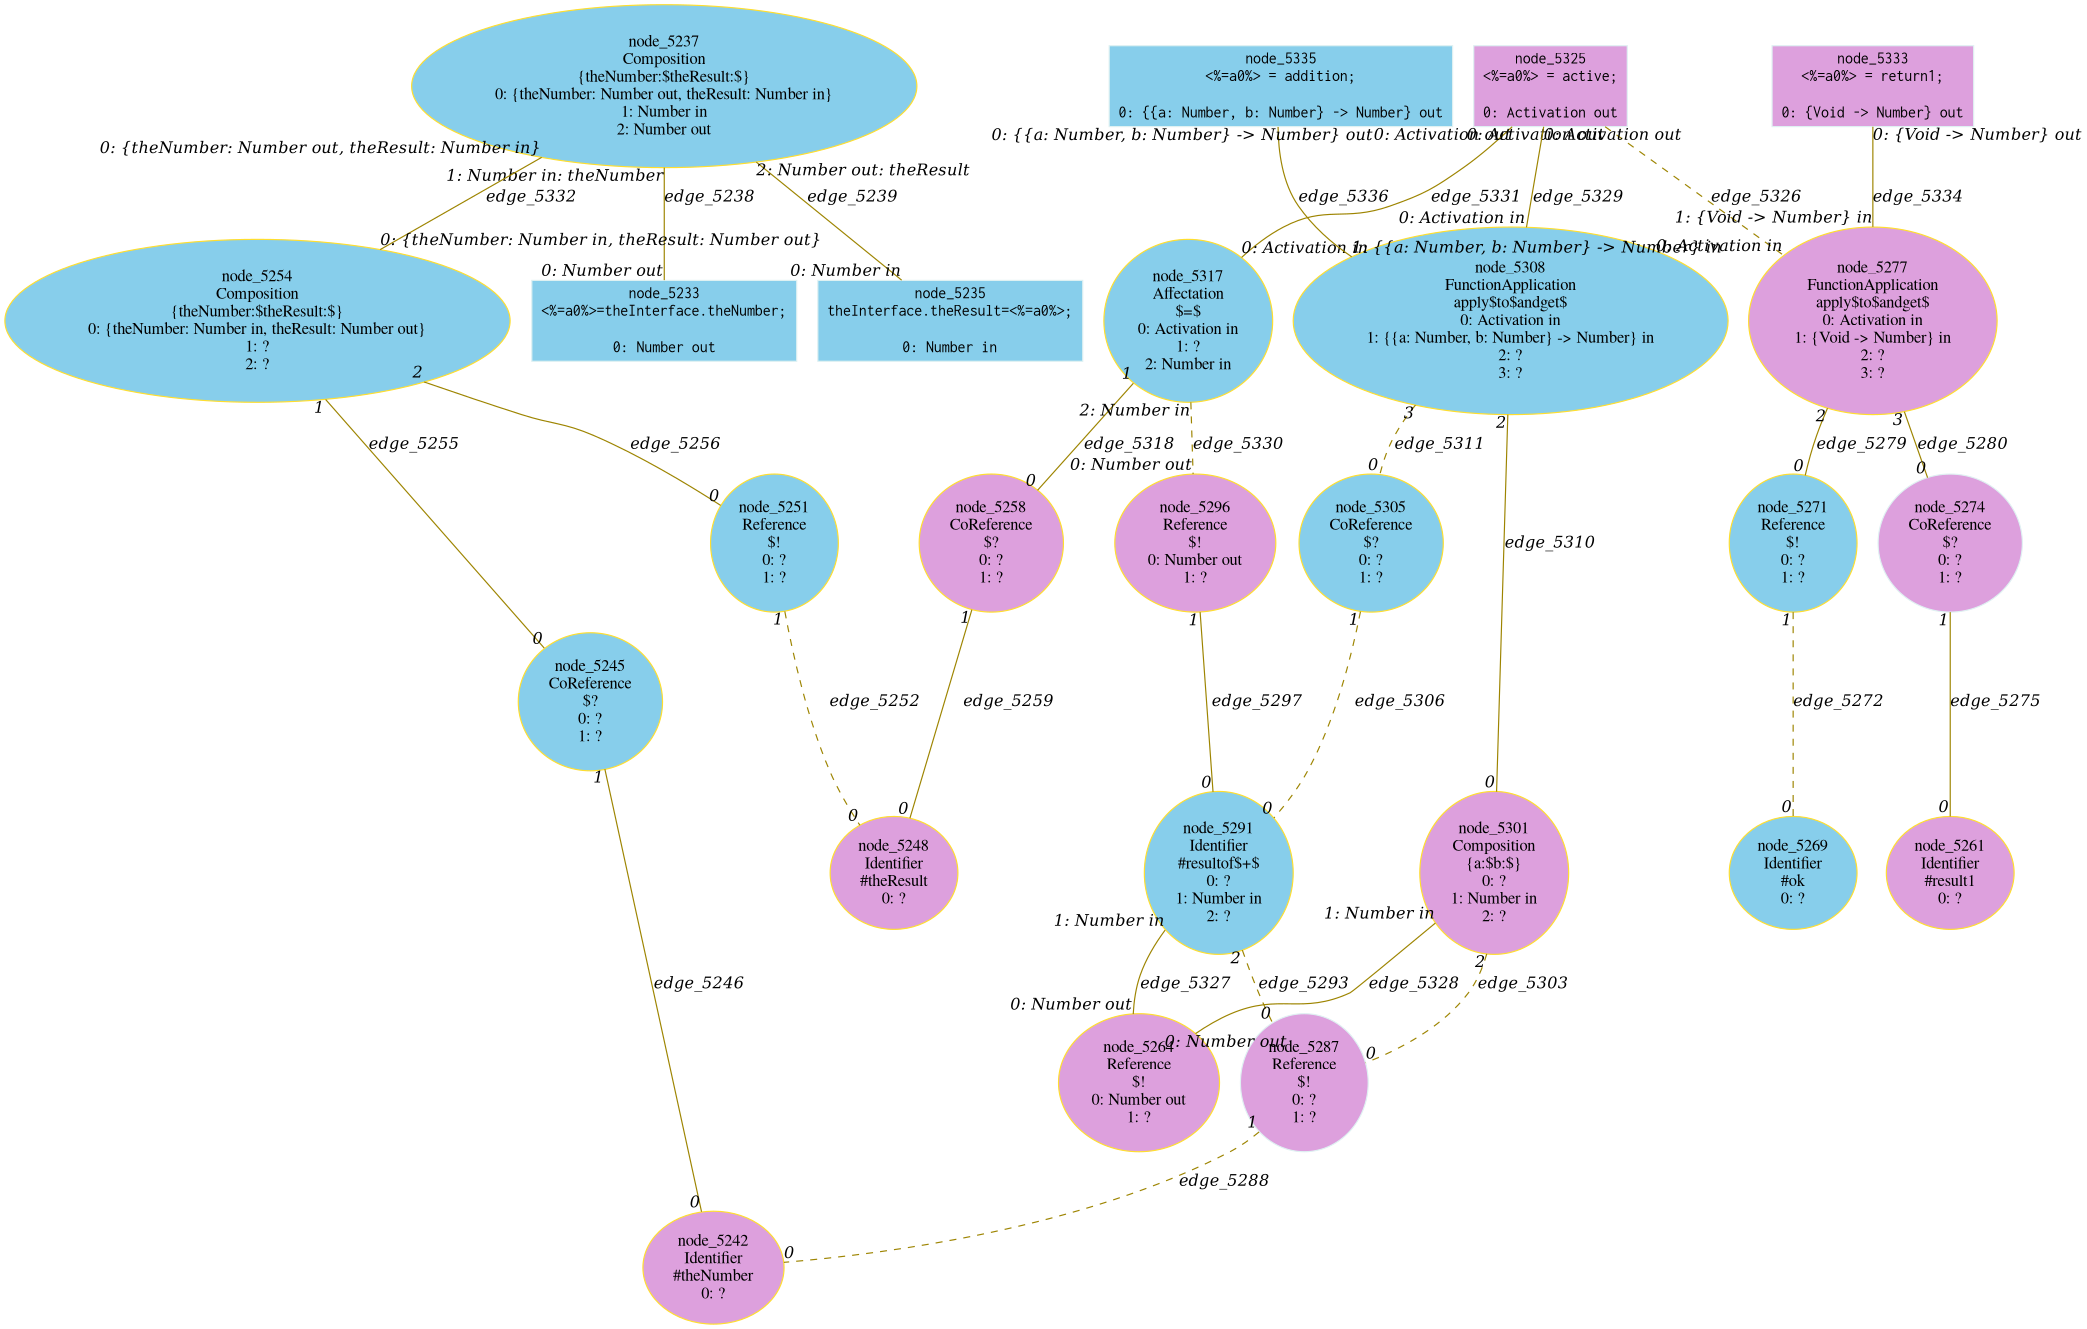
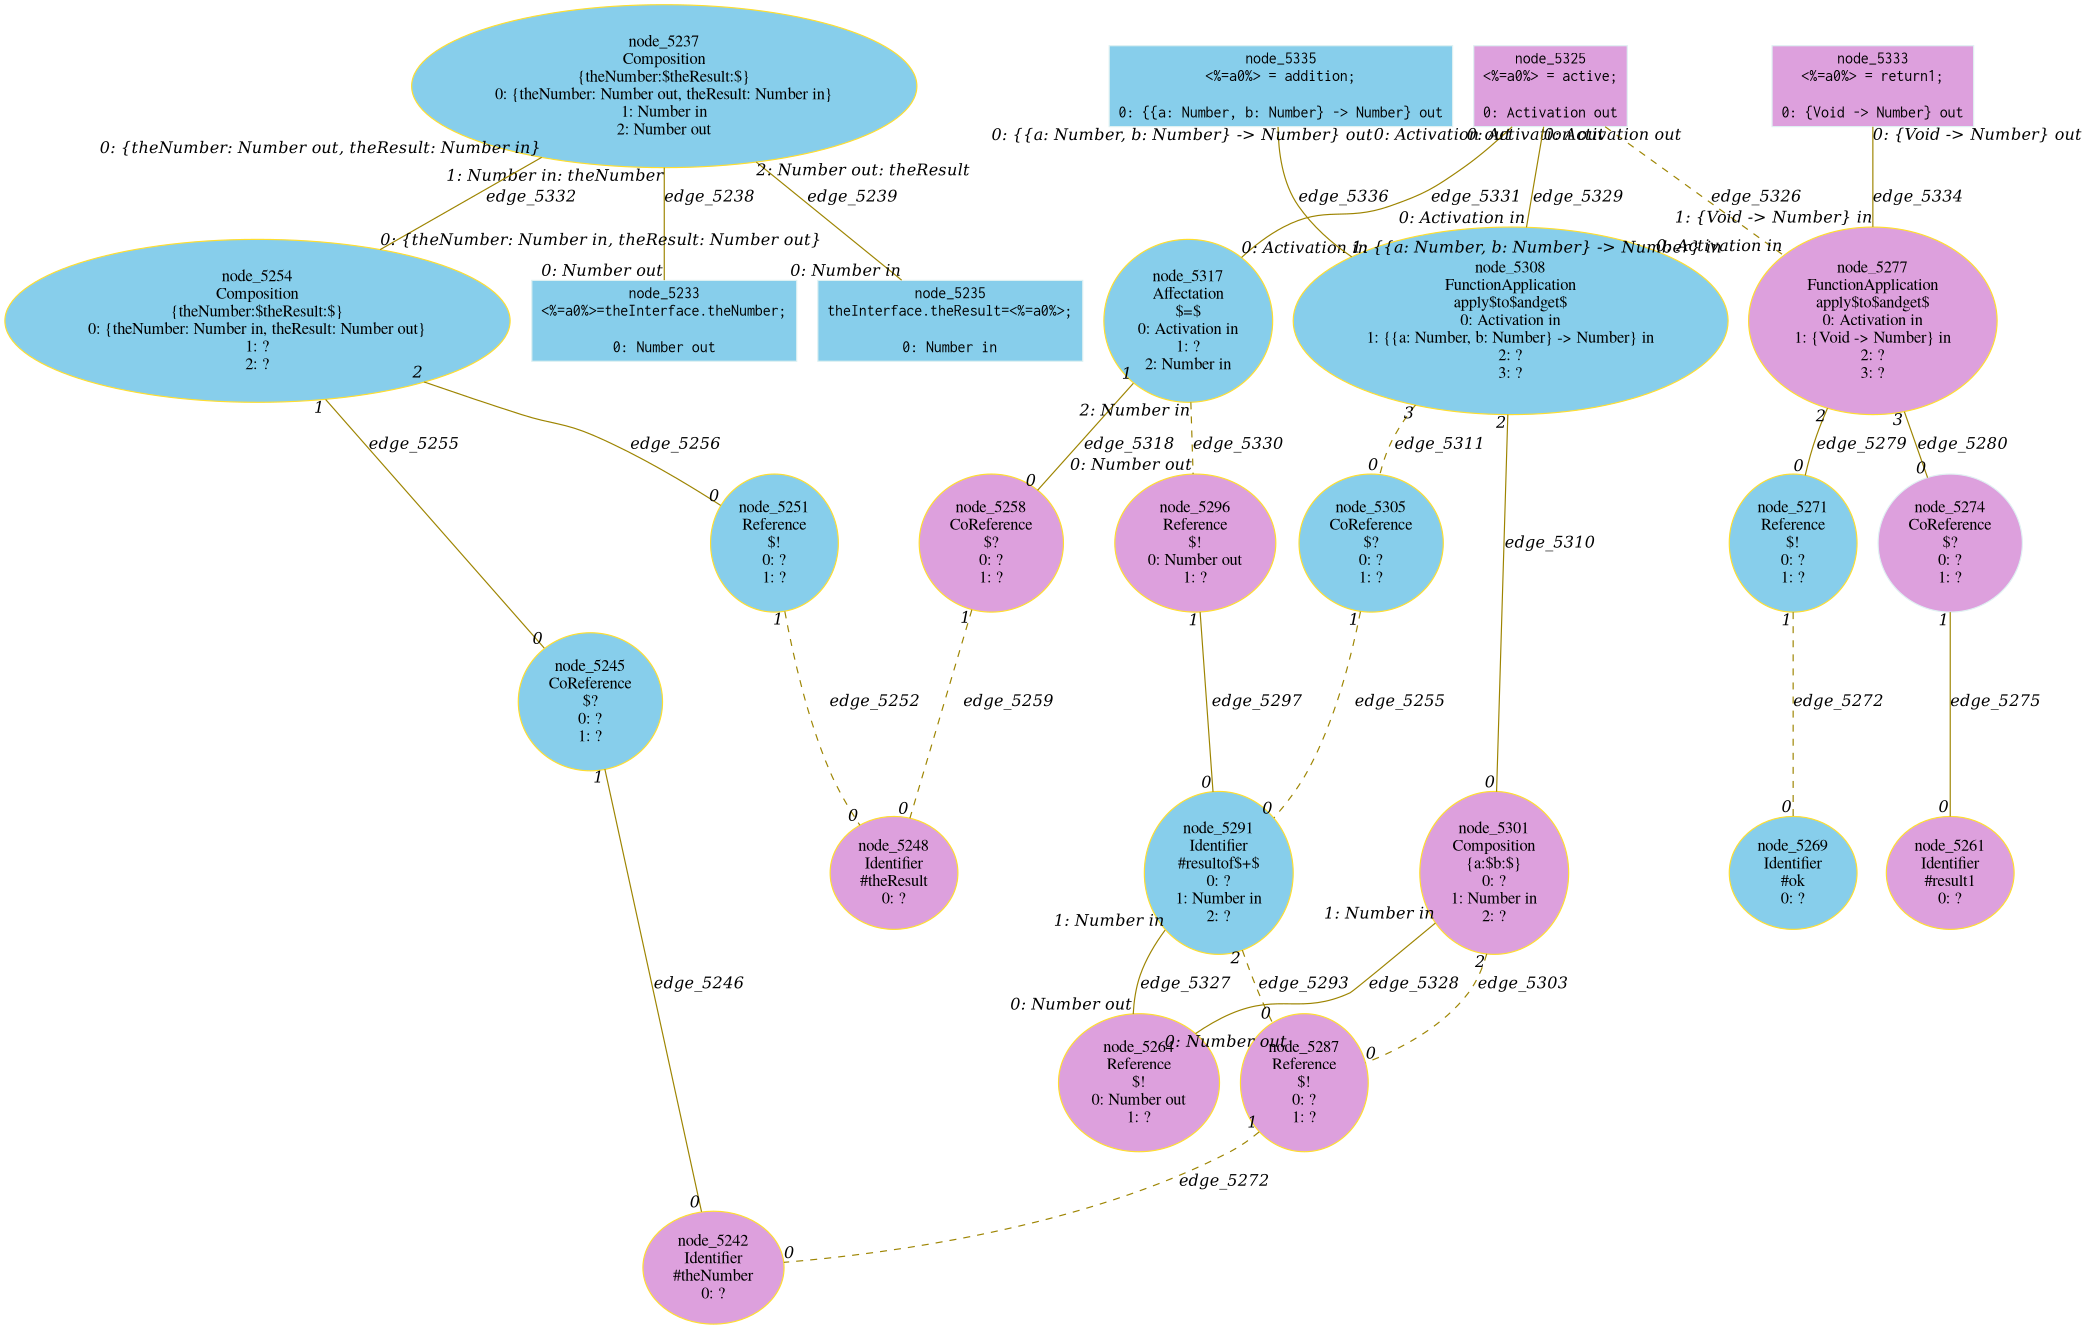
(1400, 702) -> (1400, 702)
(941, 714) -> (941, 714)
(1304, 1083) -> (1304, 1083)
(1225, 1181) -> (1225, 1181)
